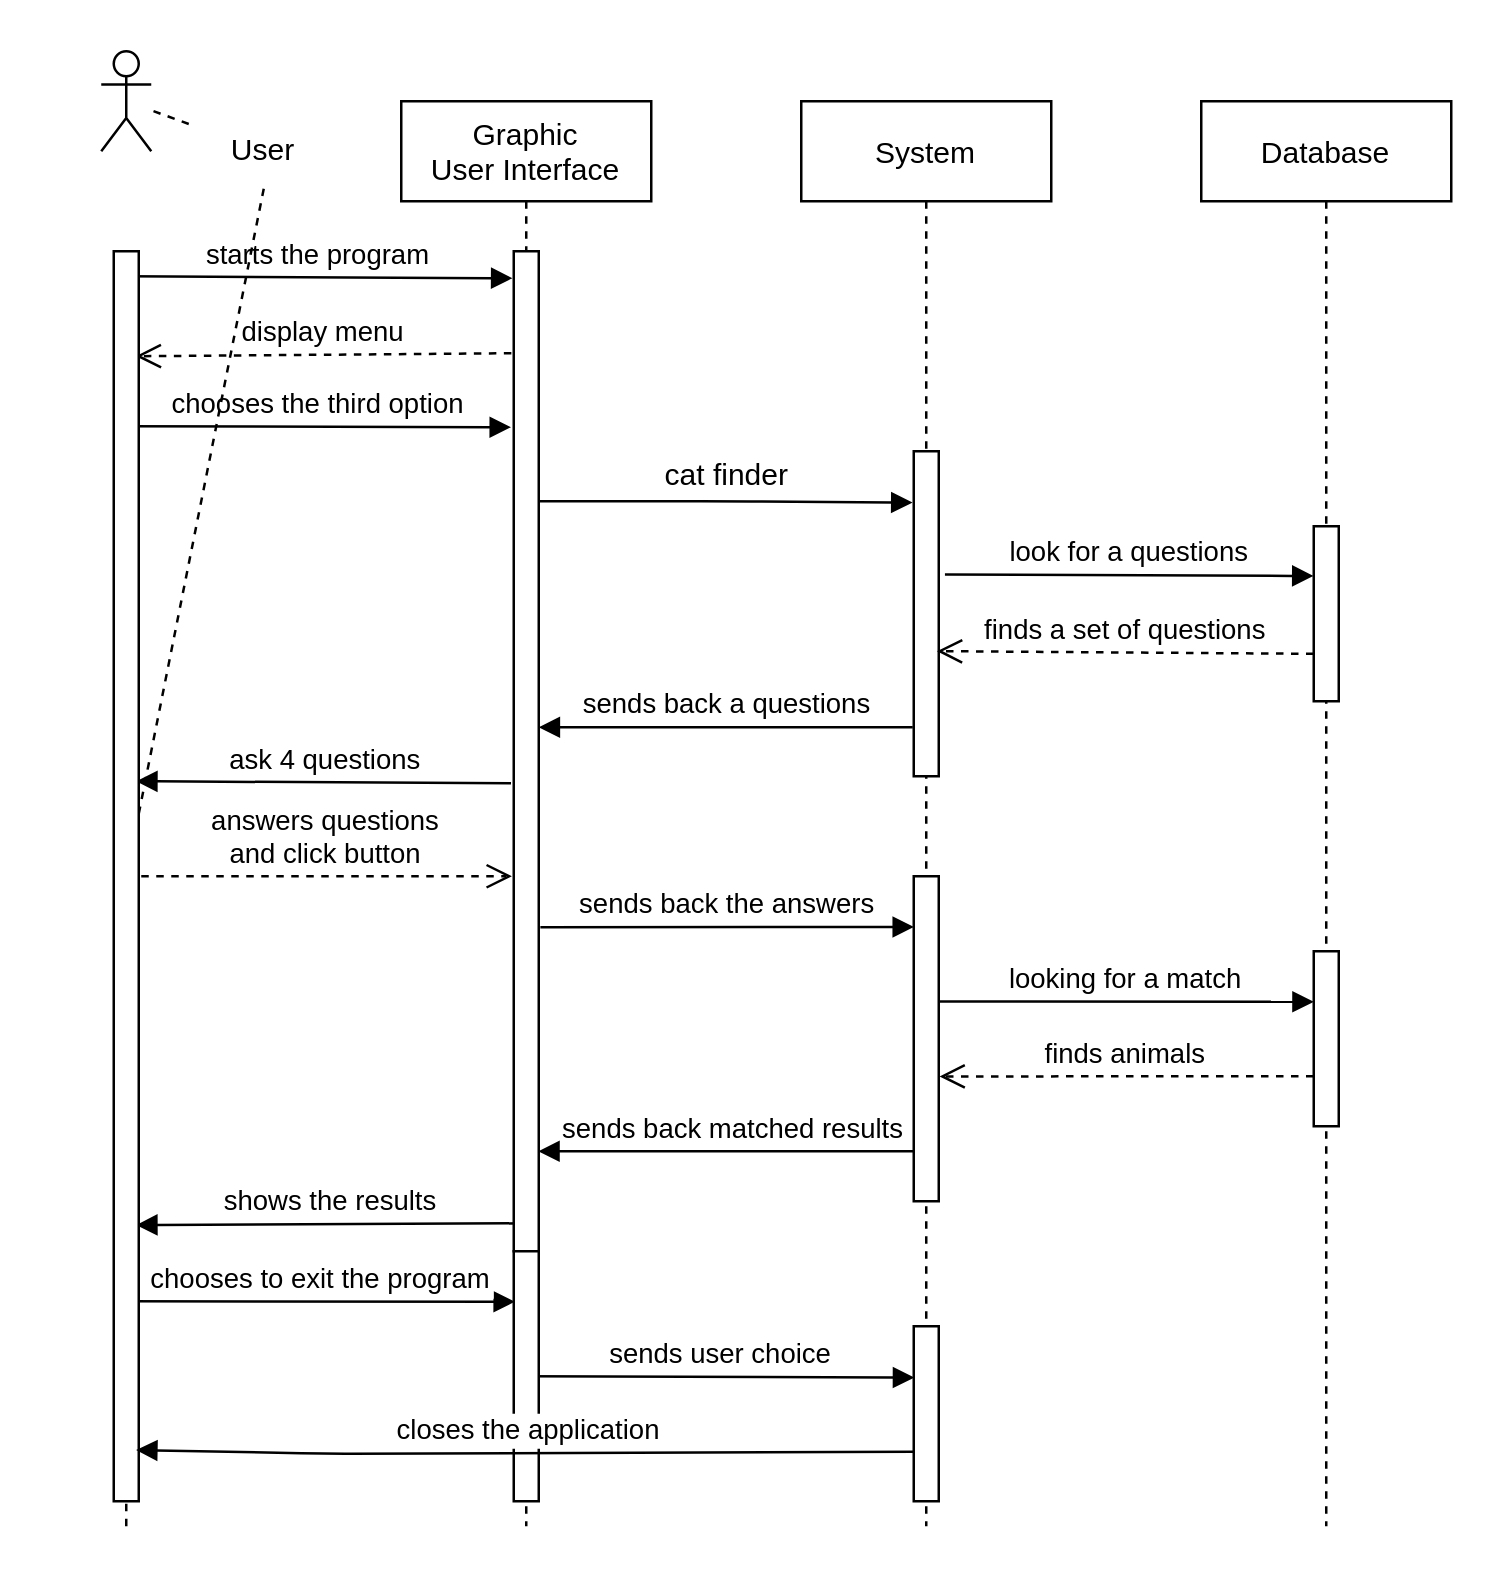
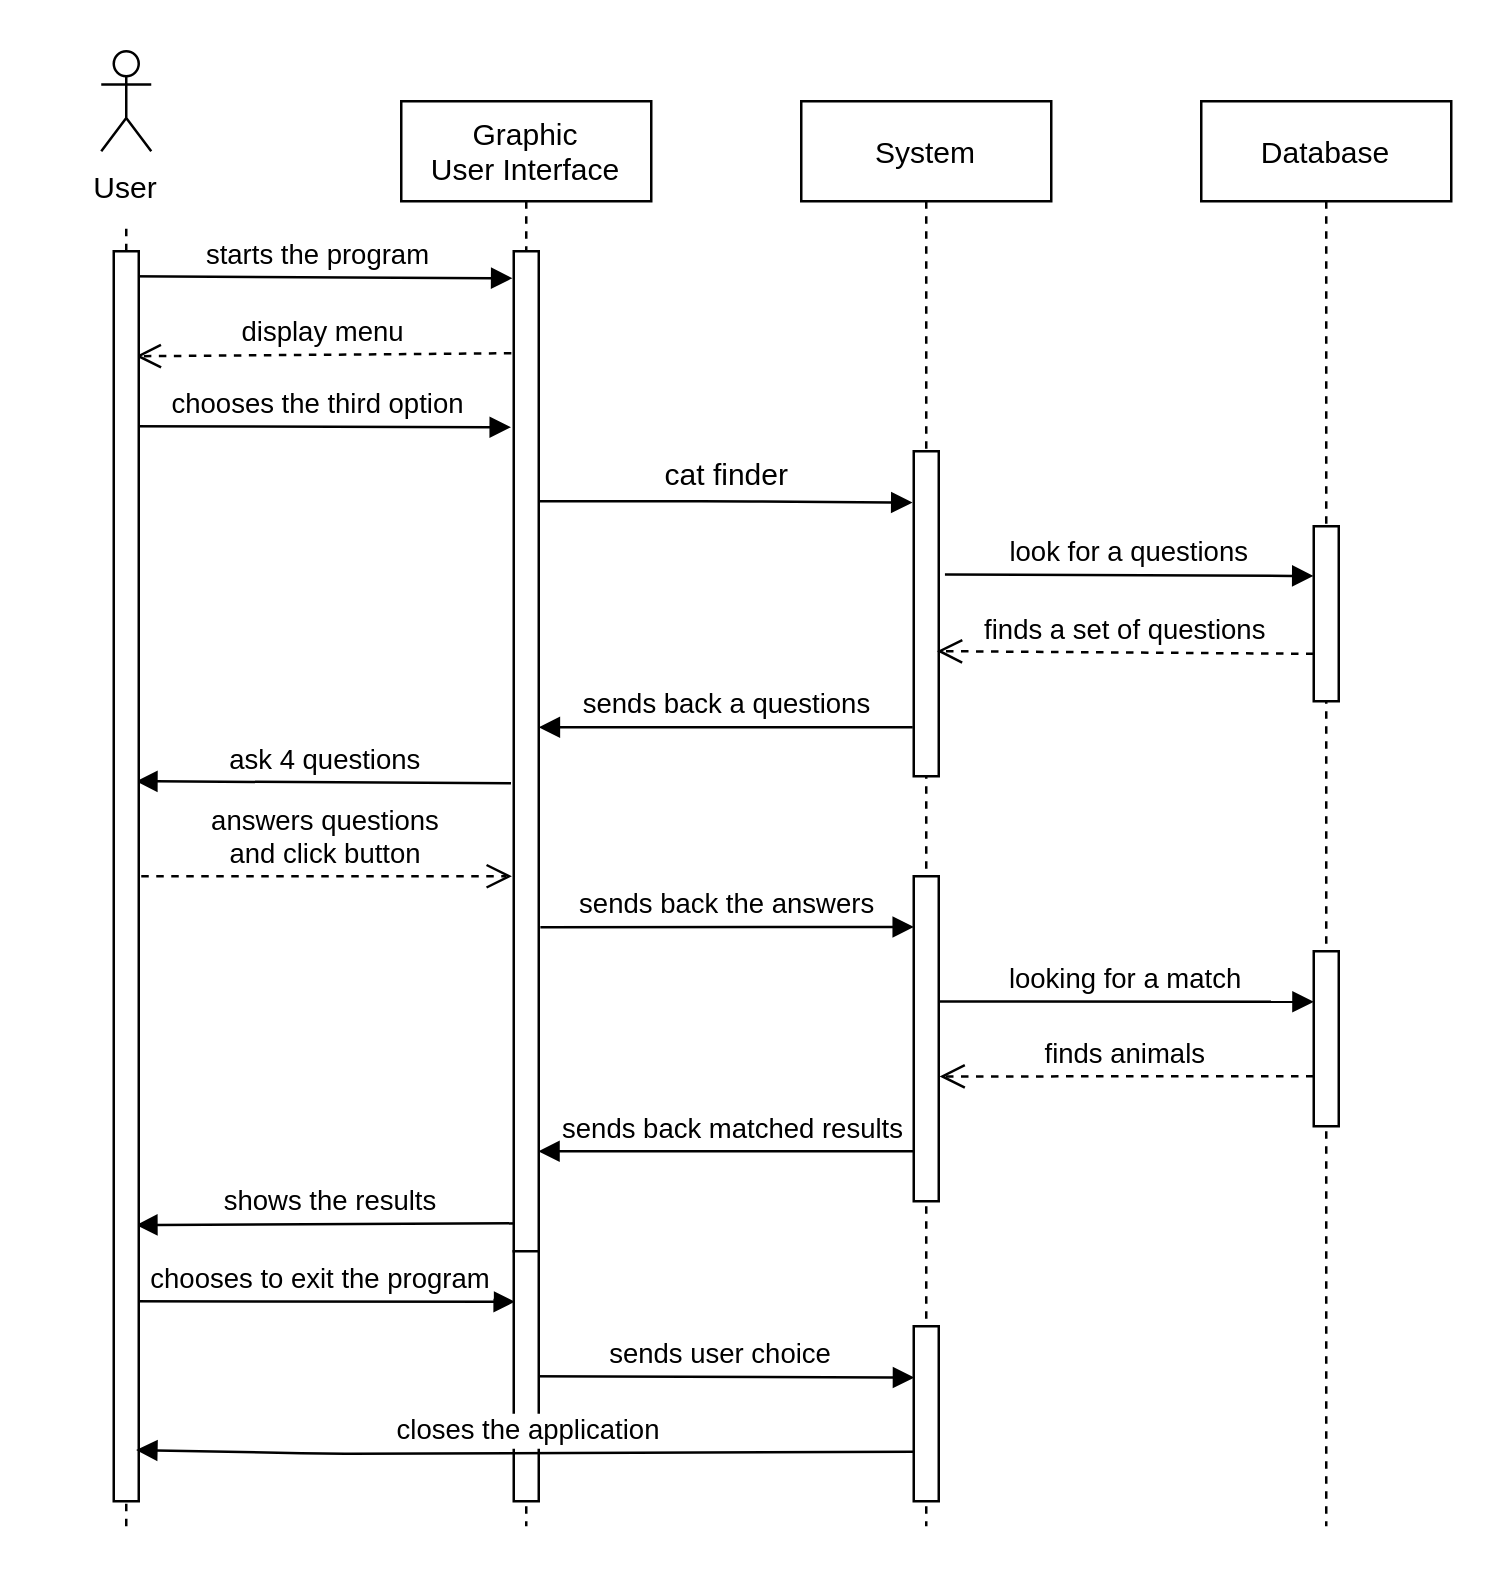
(264, 151) -> (126, 189)
